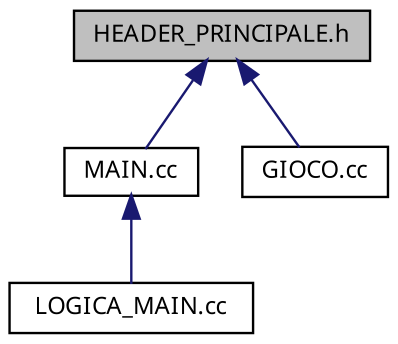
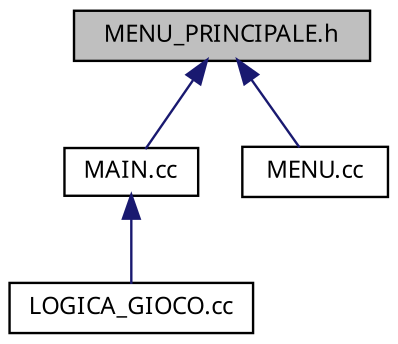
(222, 36) -> (222, 36)
(315, 172) -> (315, 172)
(131, 308) -> (131, 308)
